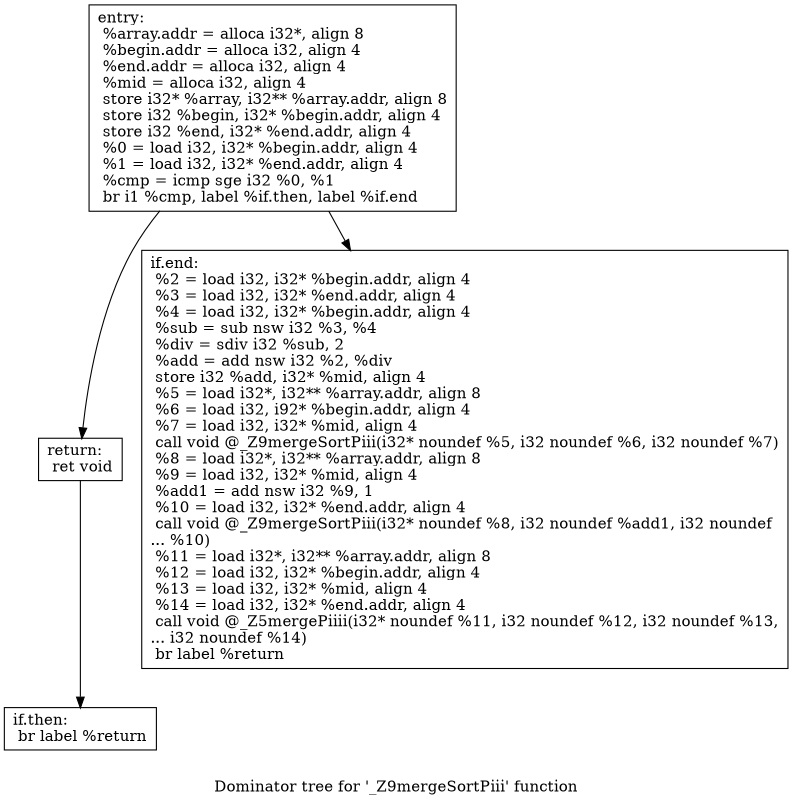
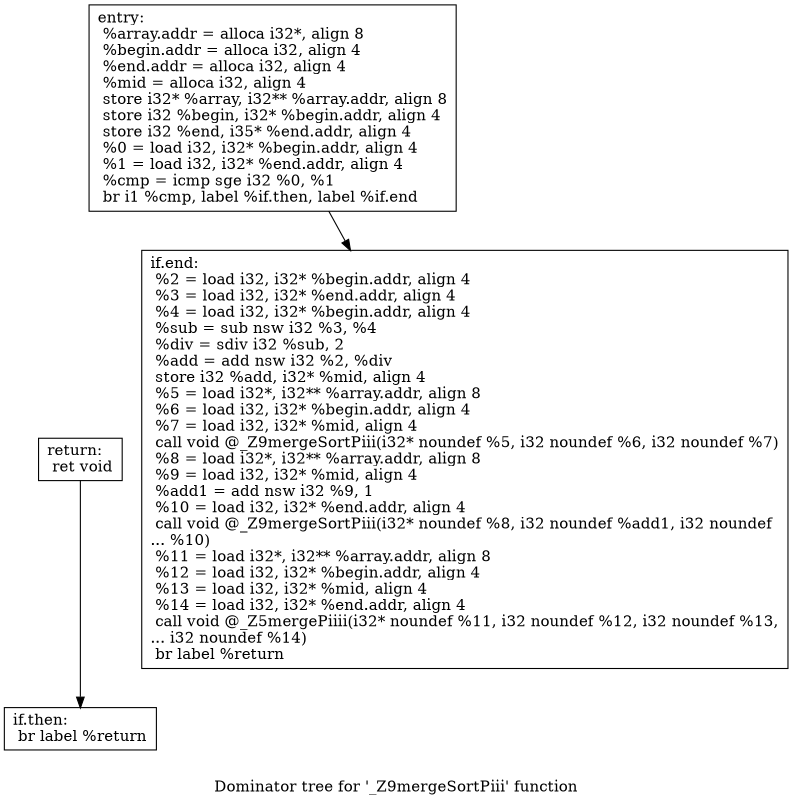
(255, 132) -> (255, 132)
(106, 314) -> none
(311, 410) -> (311, 410)
